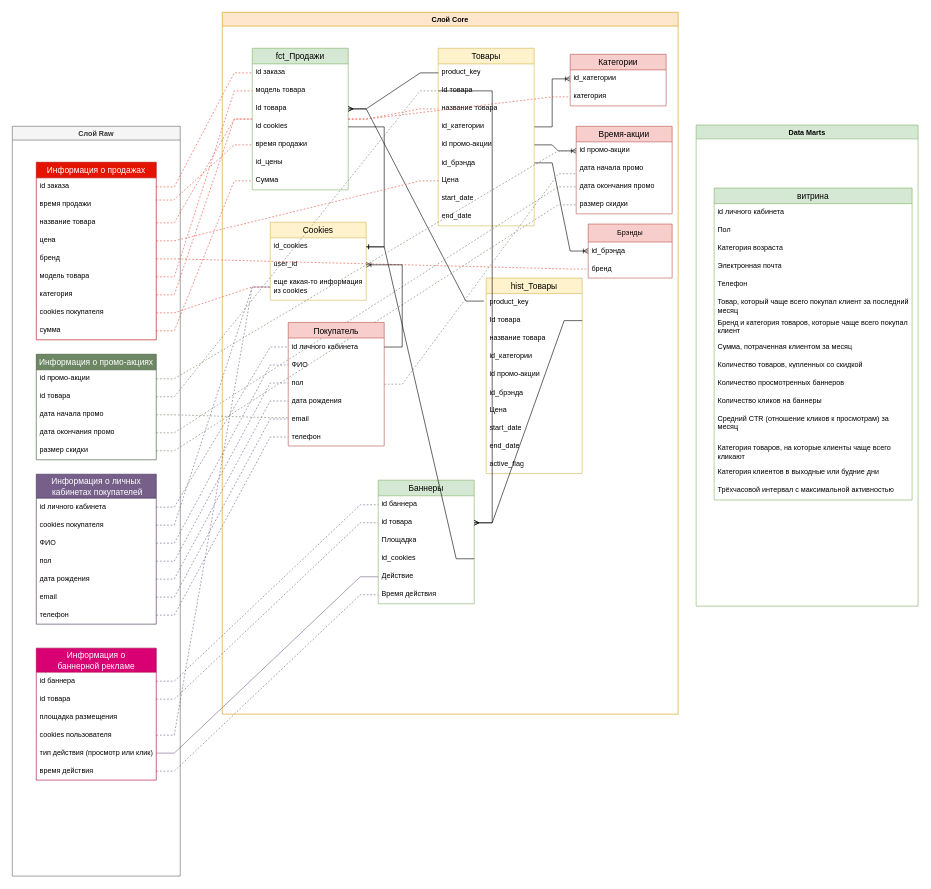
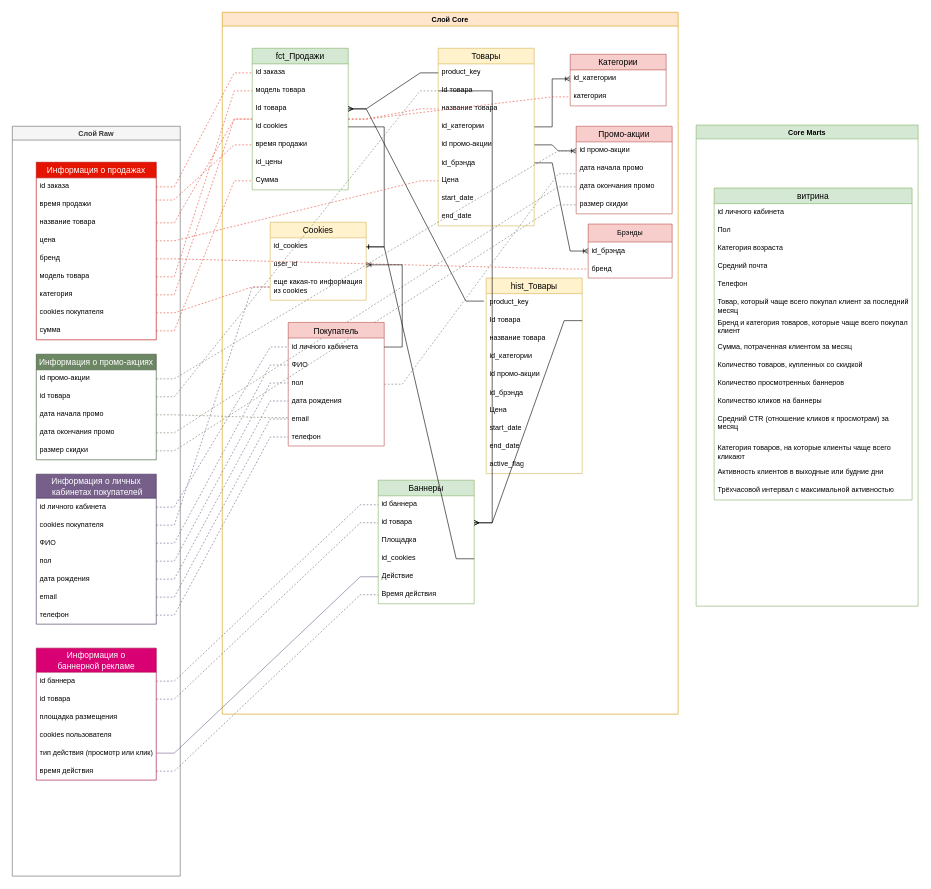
(807, 132) -> (807, 132)
(624, 135) -> (624, 135)
(751, 266) -> (743, 266)
(801, 473) -> (803, 473)
(193, 628) -> none
